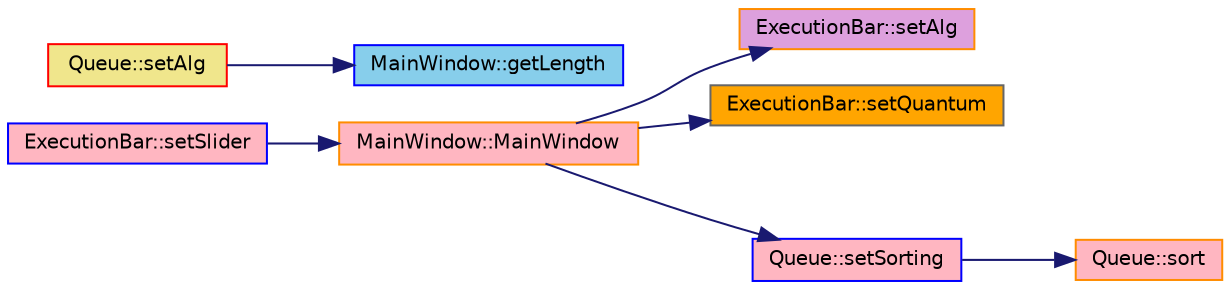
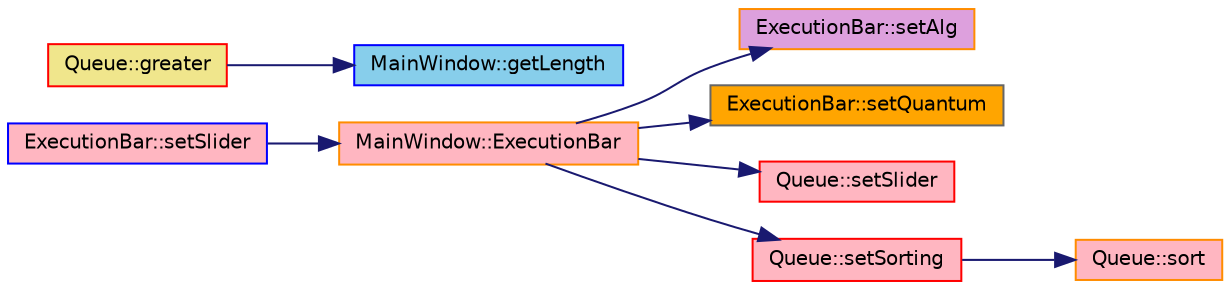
(137, 65) -> (137, 65)
(489, 143) -> (489, 143)
none -> (857, 182)
(857, 260) -> (857, 260)
